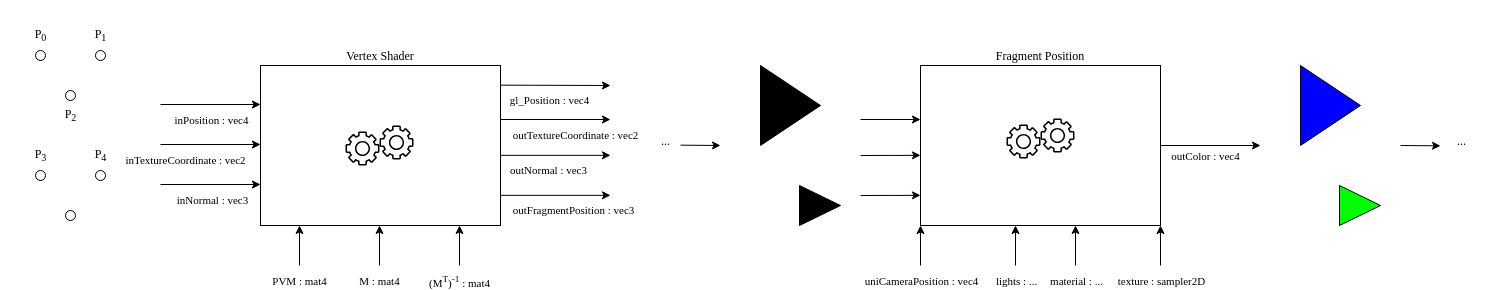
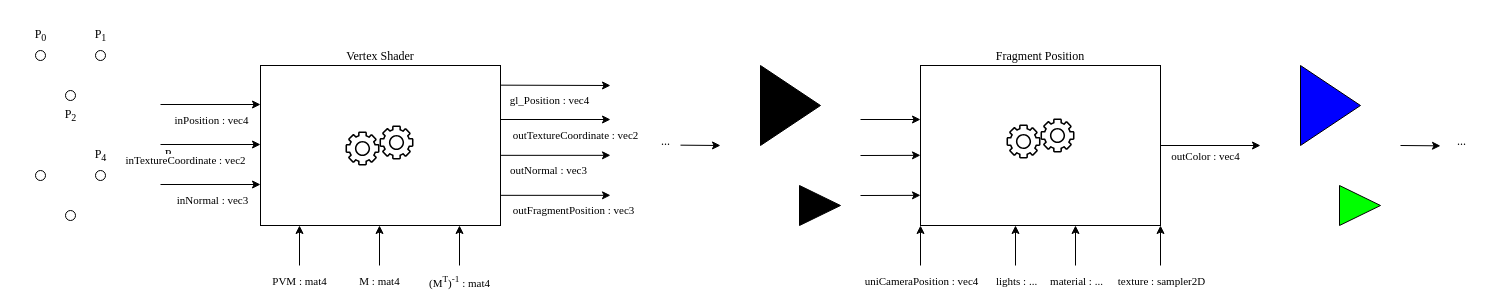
(41, 156) -> (171, 156)
